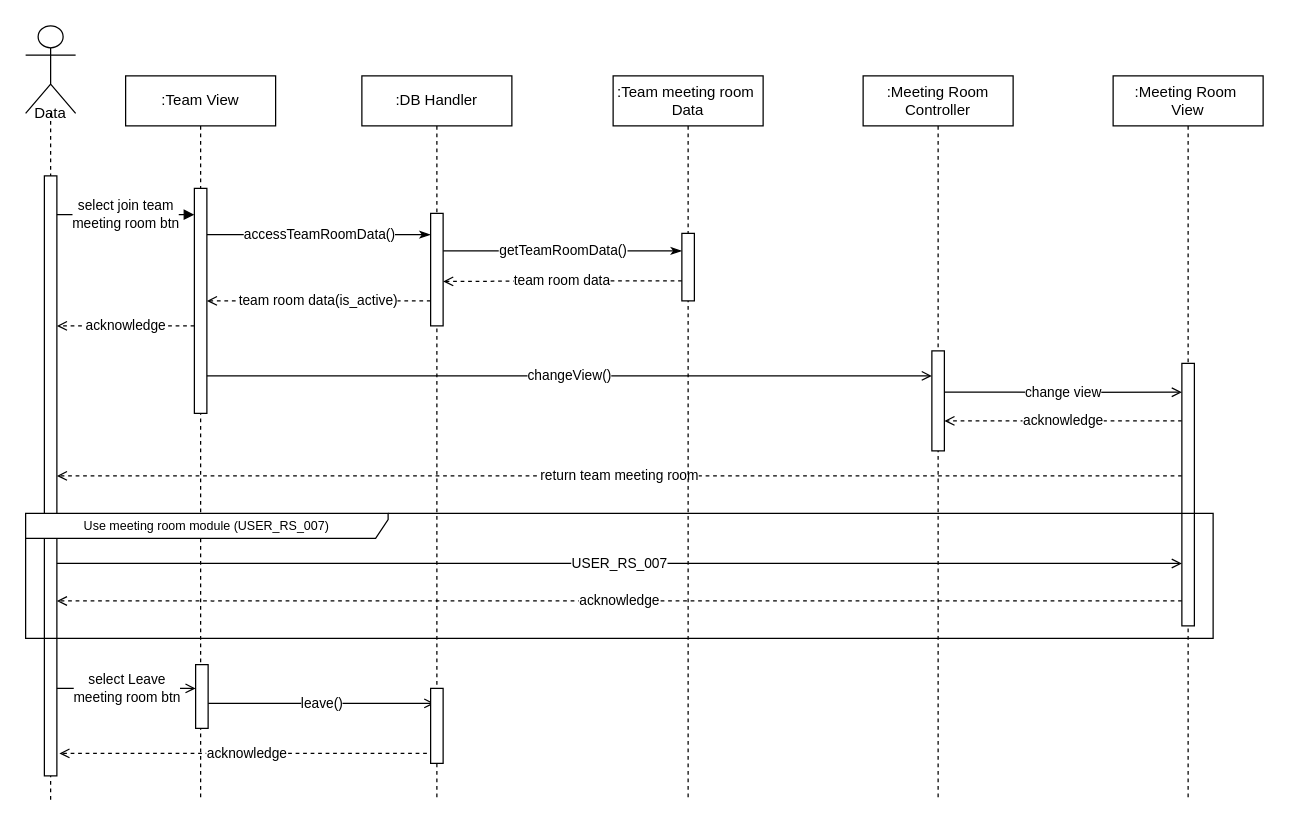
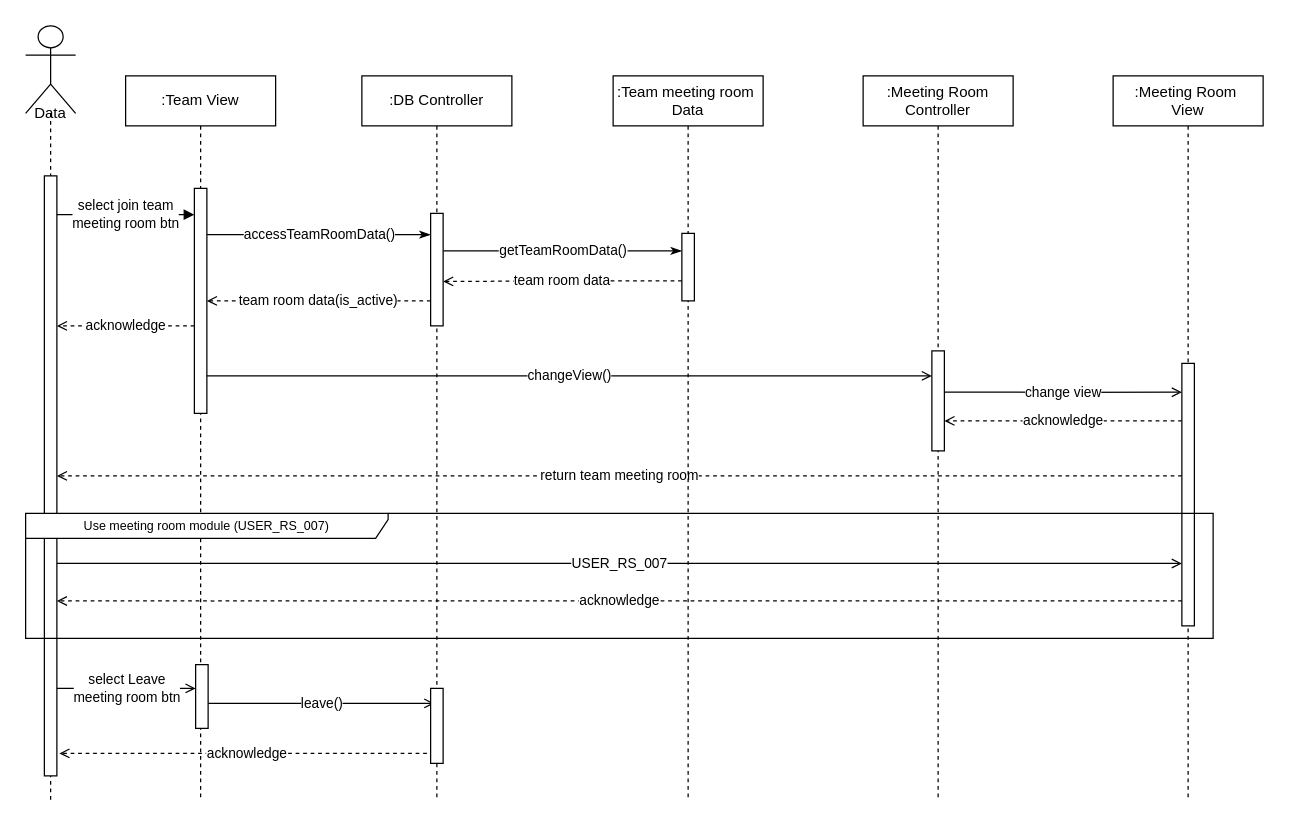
(437, 101) -> (437, 101)
